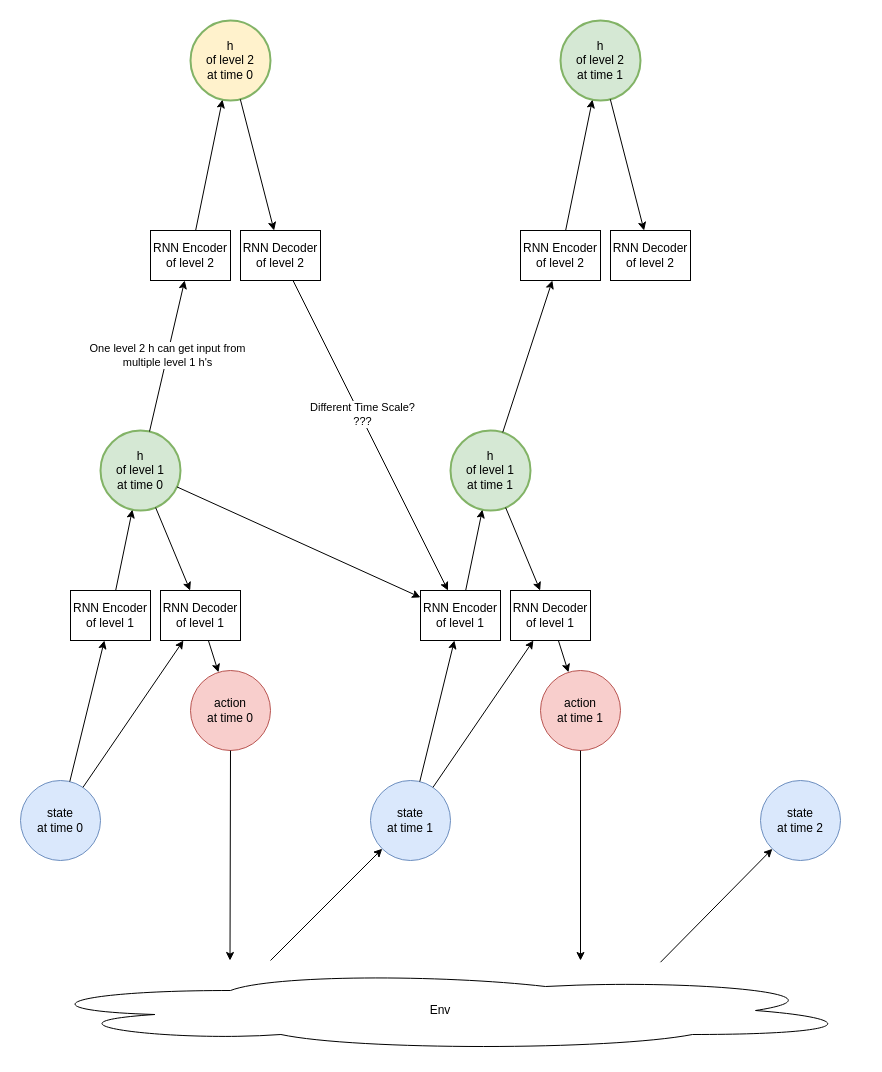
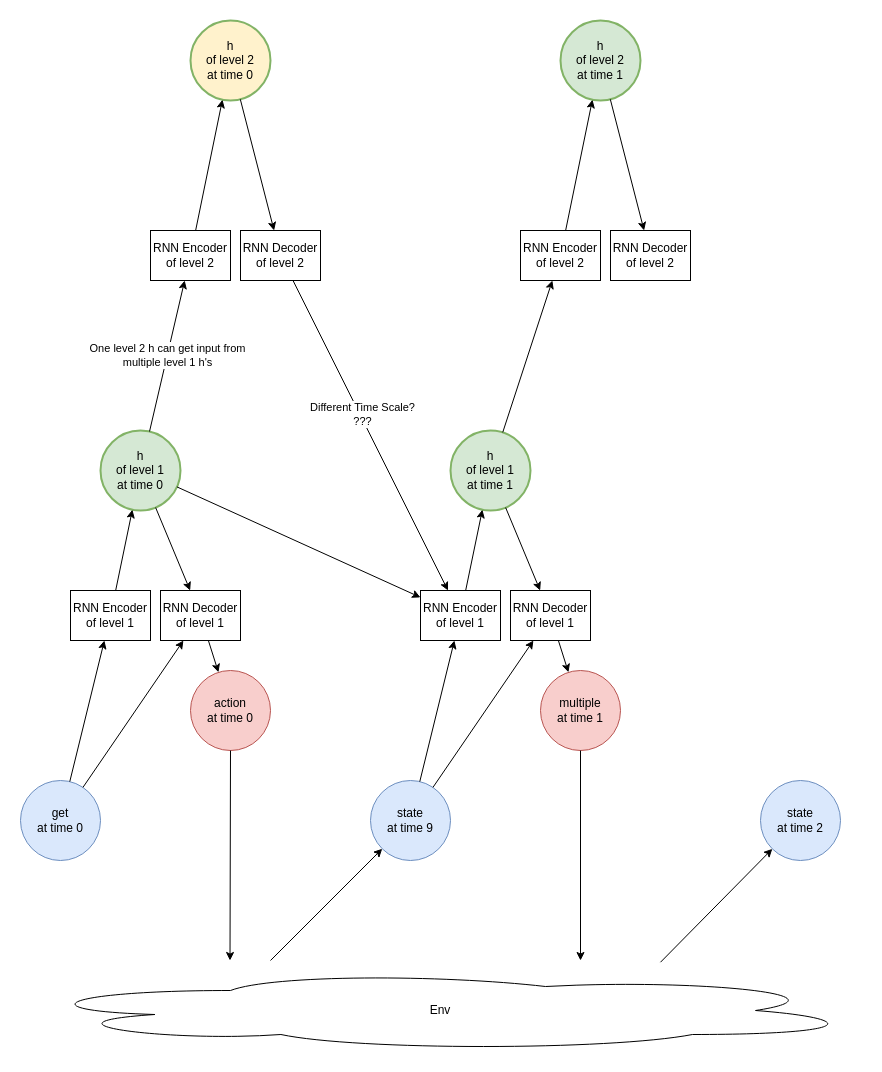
(581, 711) -> (581, 711)
(61, 821) -> (61, 821)
(411, 821) -> (411, 821)
